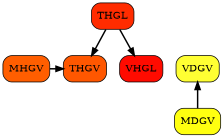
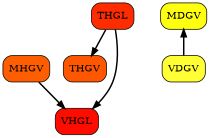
(53, 69) -> (49, 93)
(198, 99) -> (184, 46)
